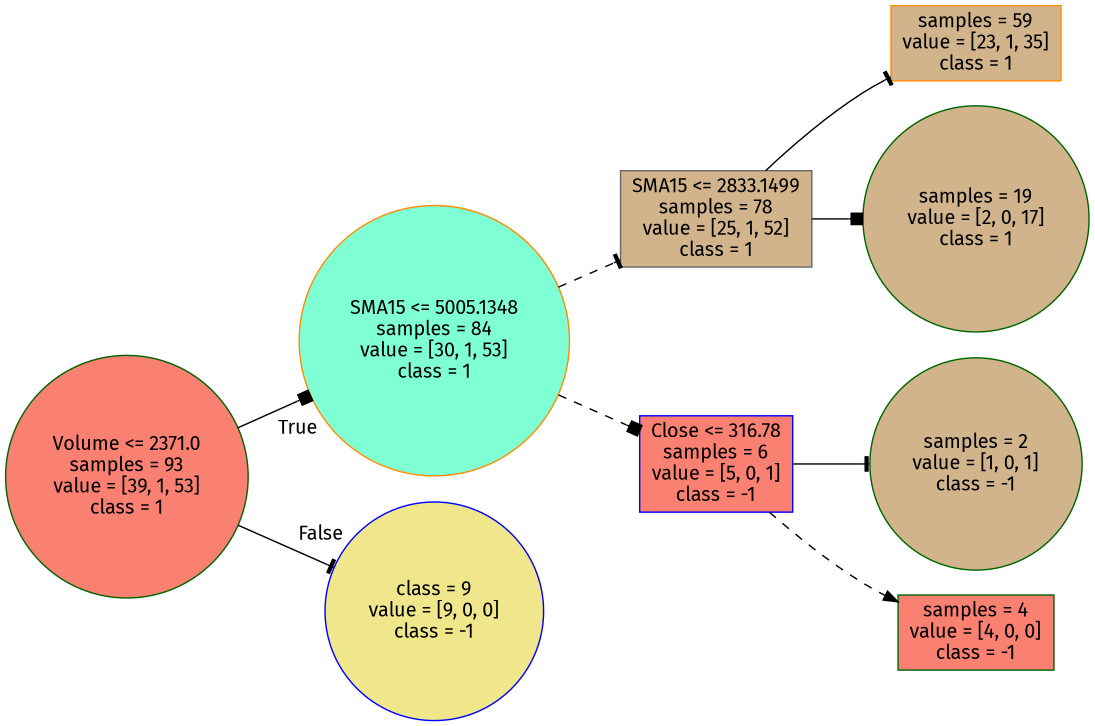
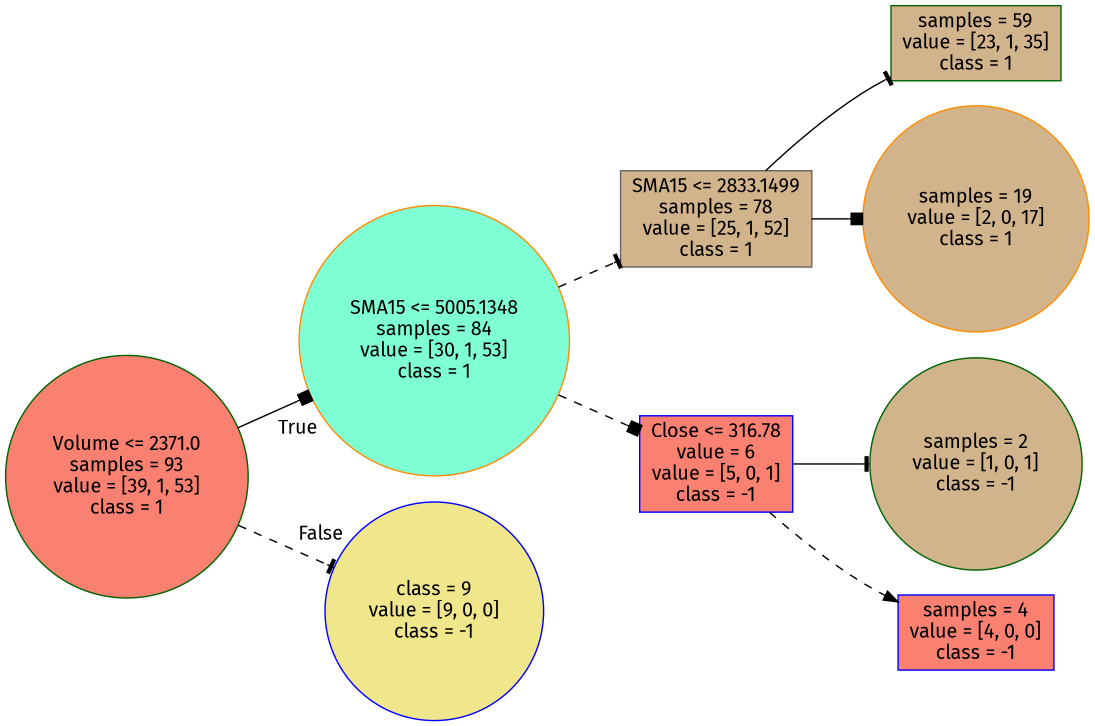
(976, 43) -> (976, 43)
(976, 219) -> (976, 219)
(716, 464) -> (716, 464)
(283, 545) -> (283, 545)
(976, 633) -> (976, 633)
